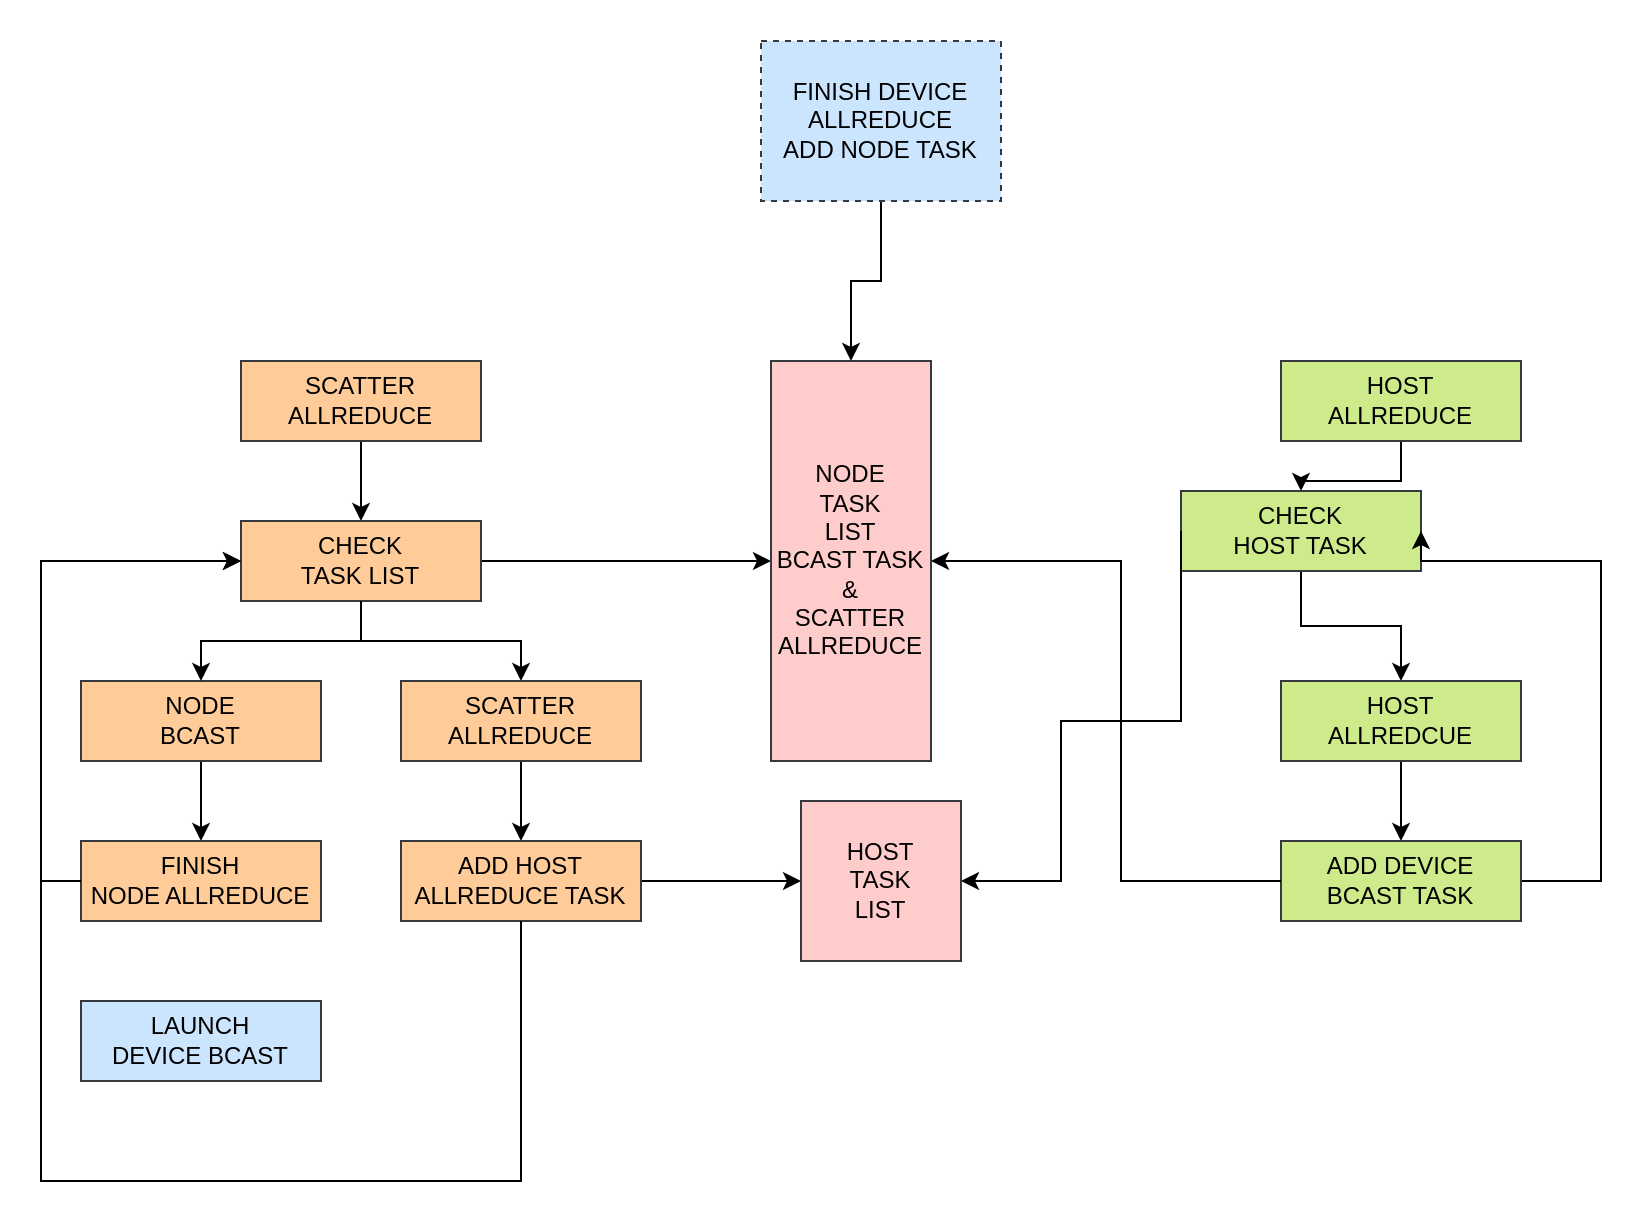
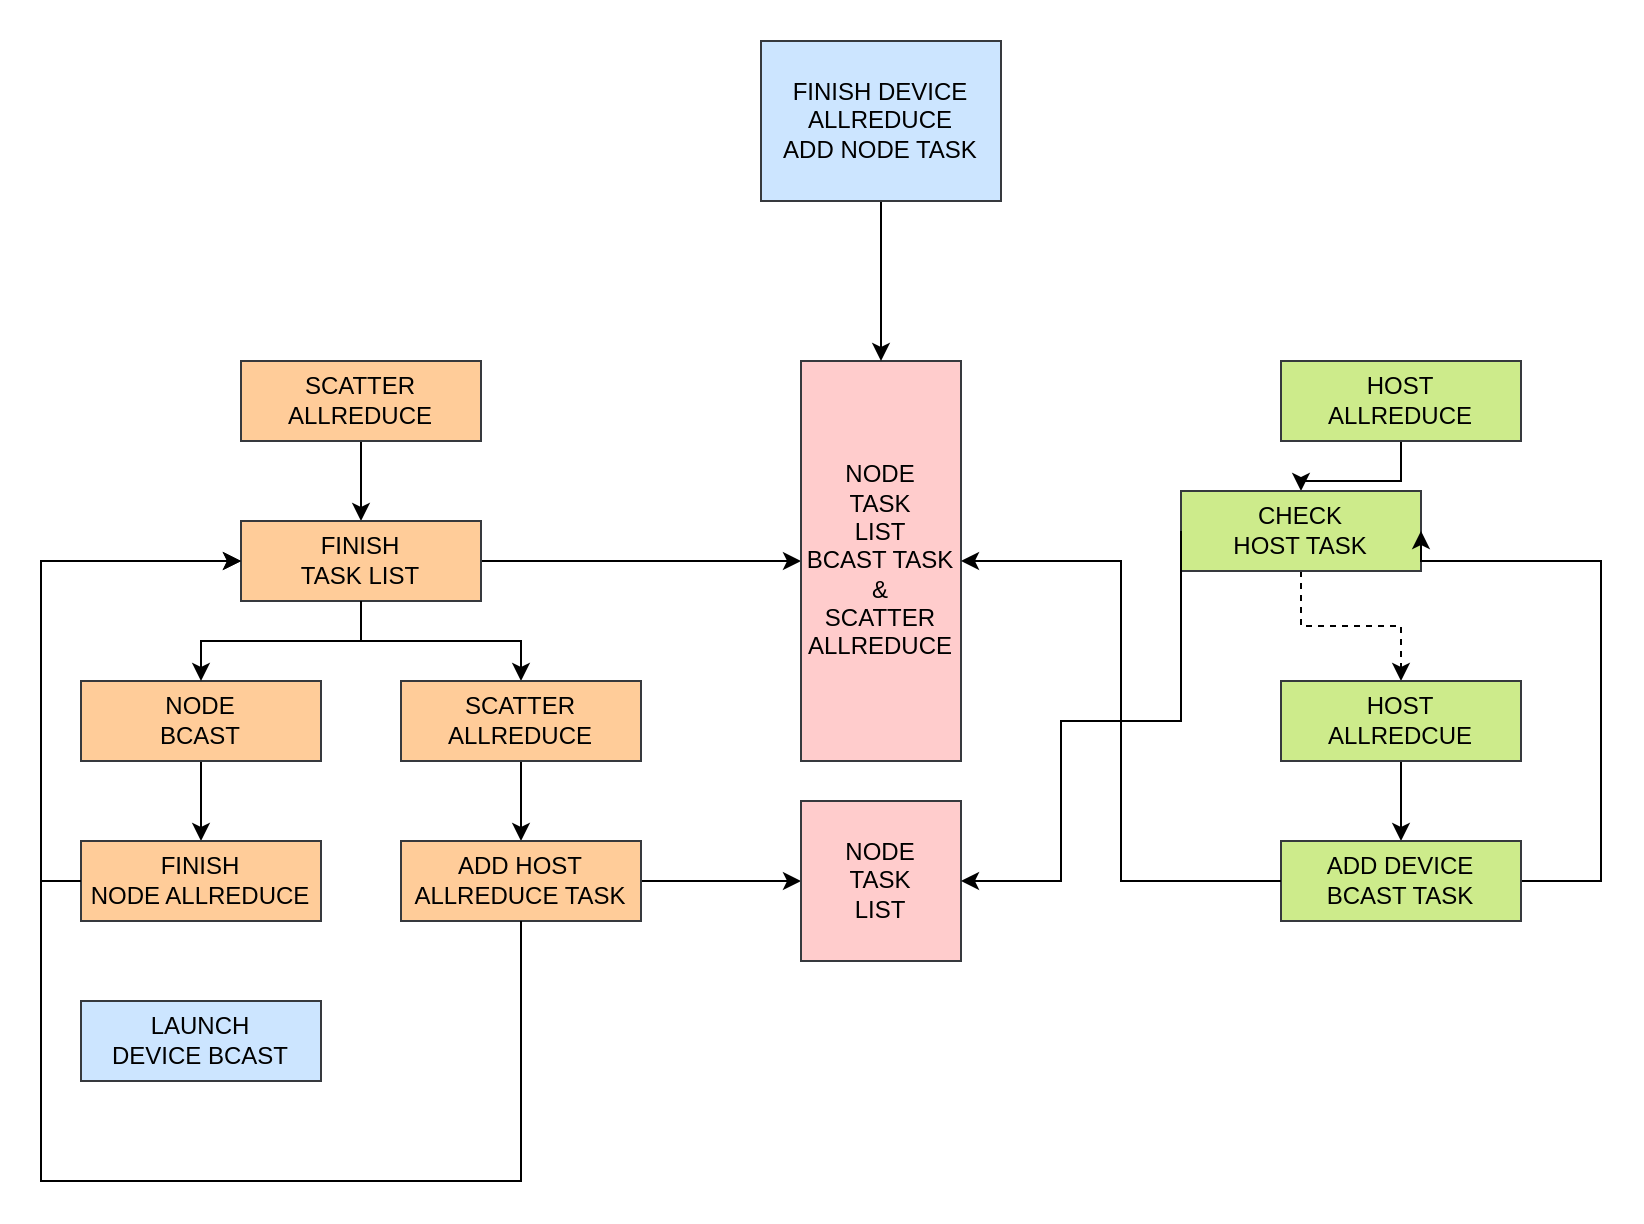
(881, 121) -> (881, 121)
(361, 561) -> (361, 561)
(851, 561) -> (881, 561)
(1343, 626) -> (1343, 626)
(881, 881) -> (881, 881)
